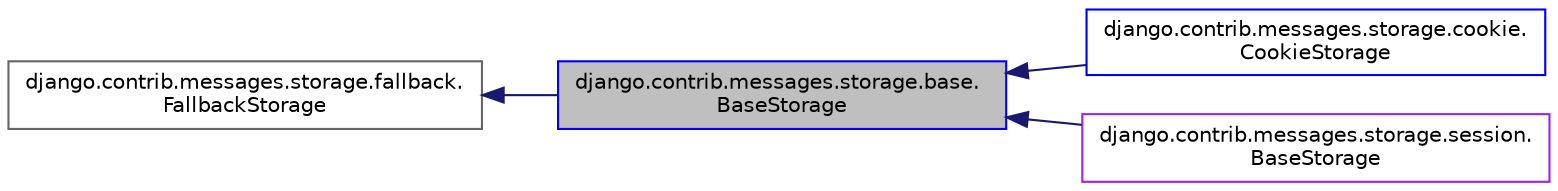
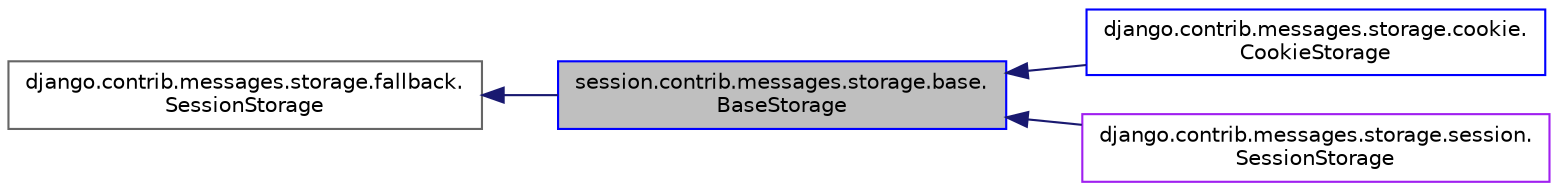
(245, 95) -> (245, 95)
(782, 95) -> (782, 95)
(1316, 148) -> (1316, 148)
